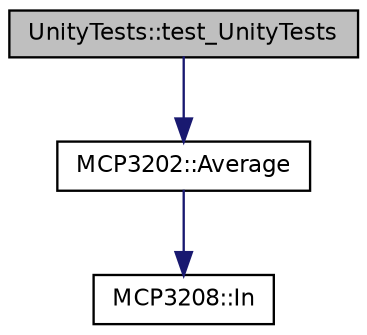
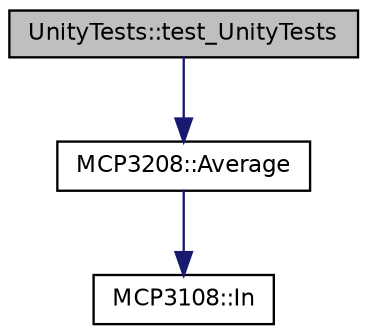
(184, 166) -> (184, 166)
(184, 300) -> (184, 300)
